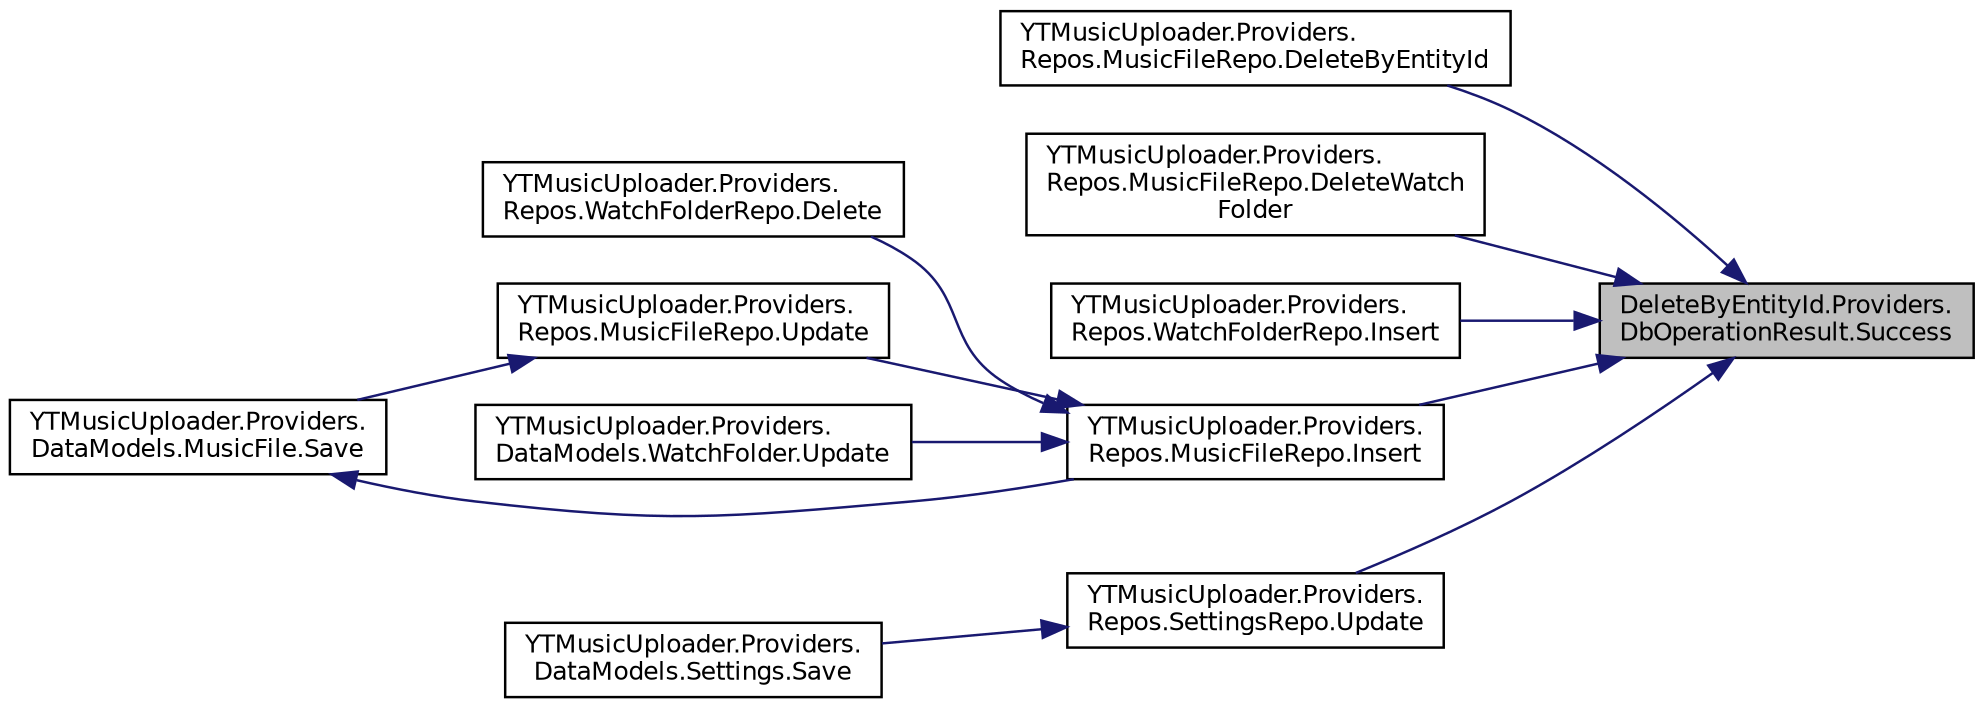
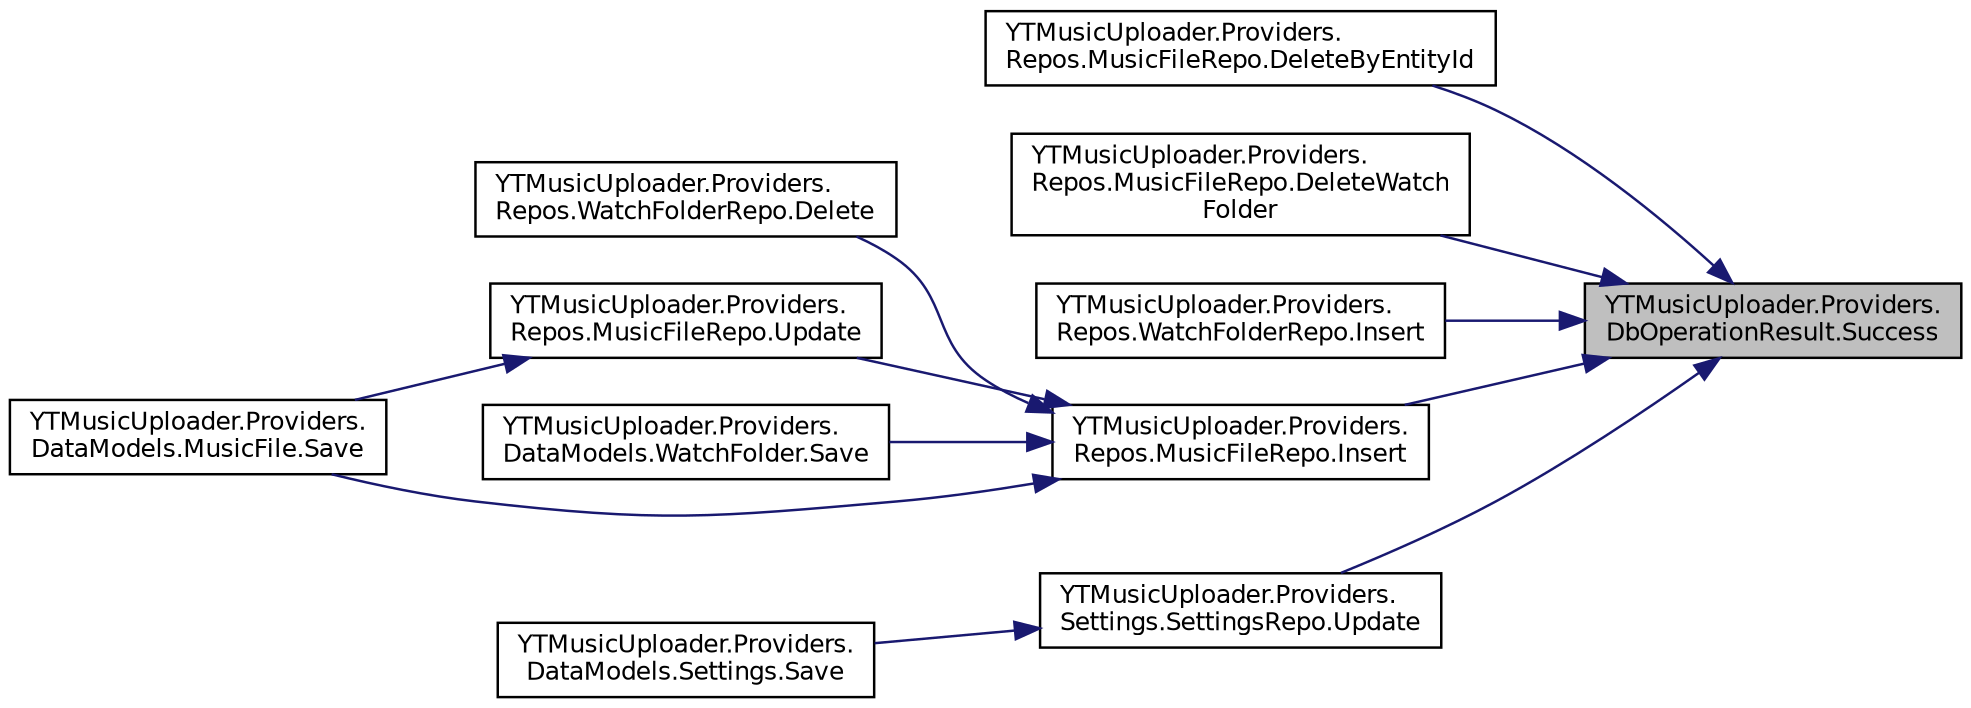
(1787, 321) -> (1773, 321)
(693, 442) -> (686, 442)
(715, 515) -> (682, 516)
(1256, 610) -> (1241, 610)
